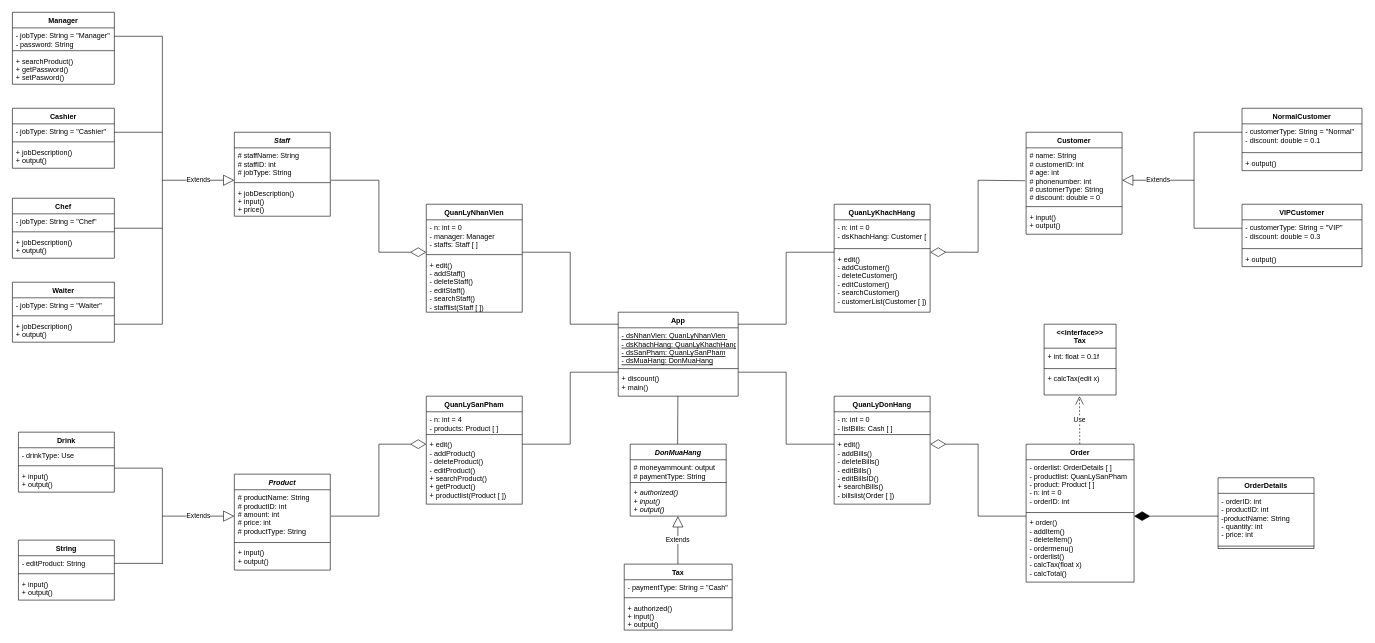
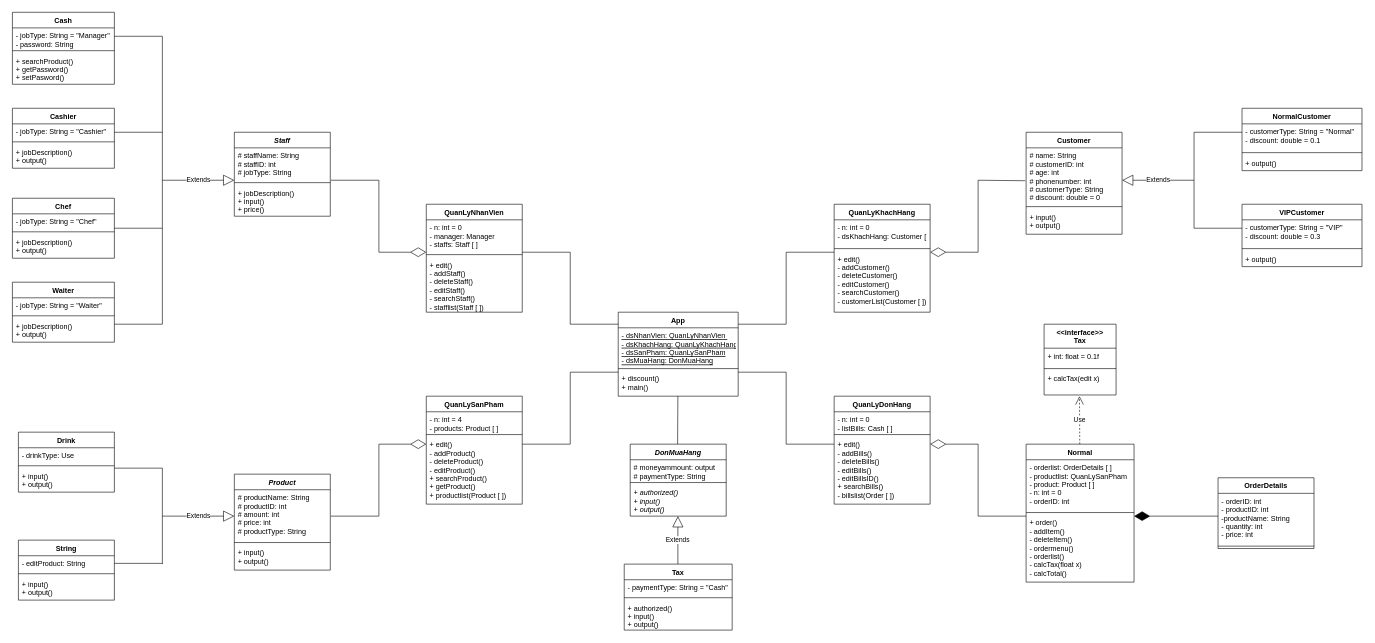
(63, 20) -> (63, 20)
(1080, 452) -> (1080, 452)
